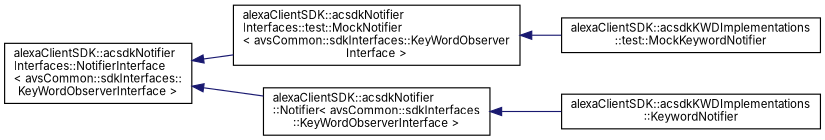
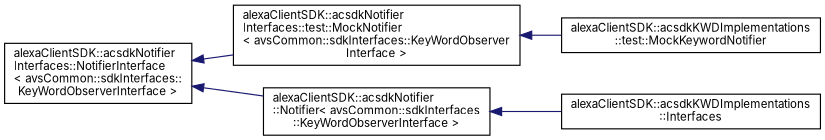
(691, 112) -> (691, 112)
